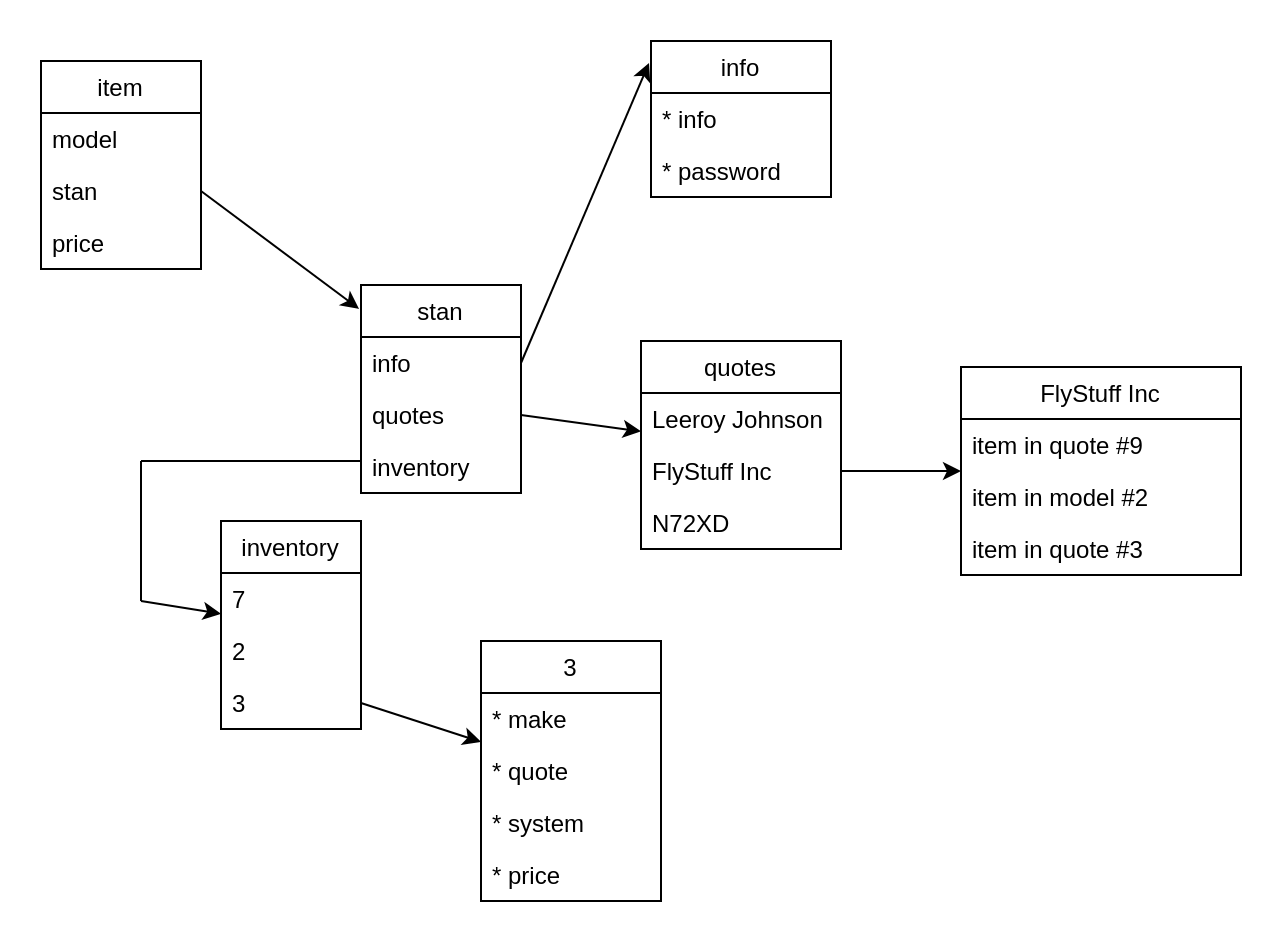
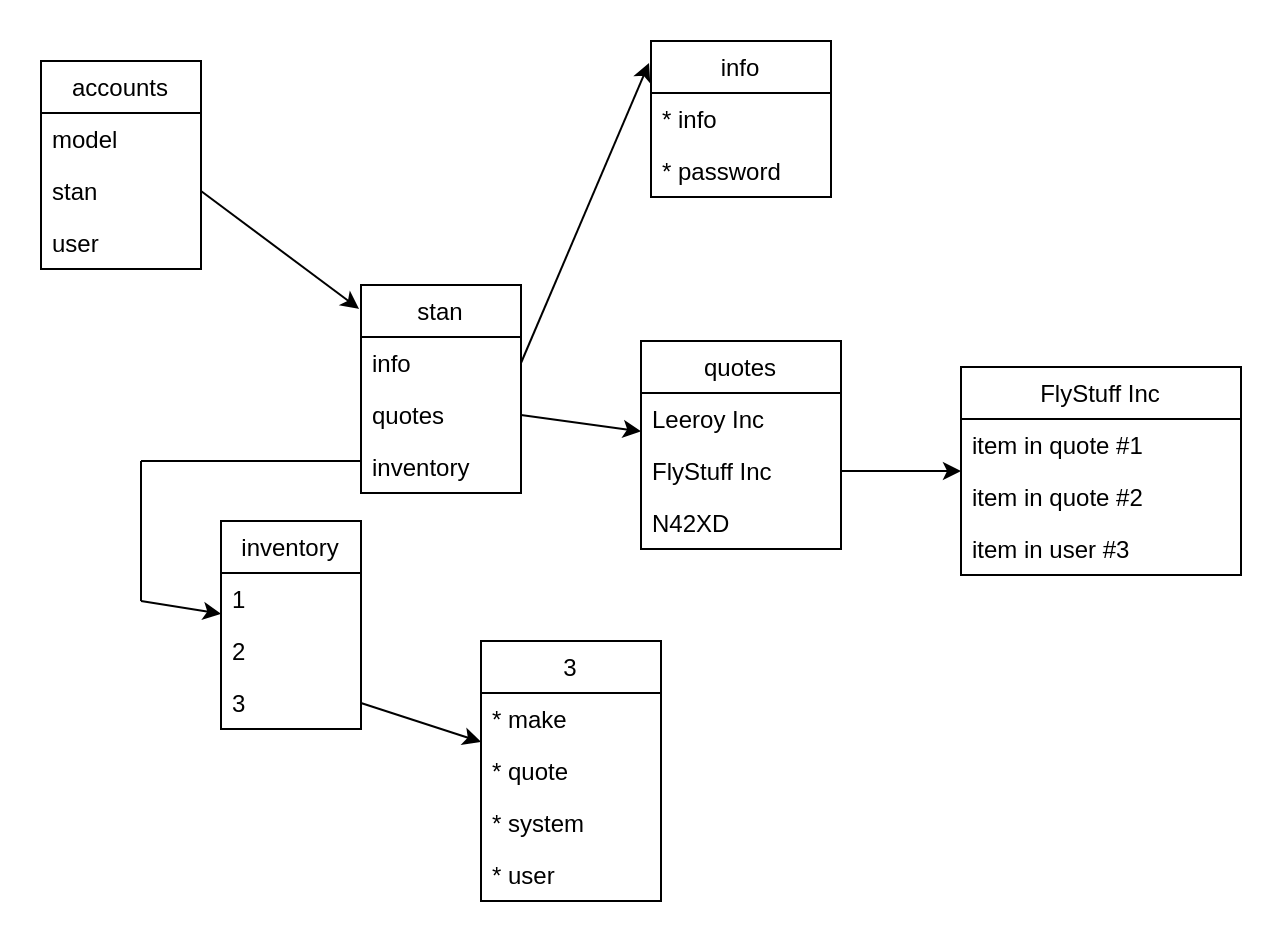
(120, 88) -> (120, 88)
(82, 244) -> (79, 244)
(743, 420) -> (716, 420)
(1064, 446) -> (1064, 446)
(1061, 498) -> (1064, 498)
(686, 524) -> (686, 524)
(1064, 550) -> (1057, 550)
(239, 600) -> (239, 600)
(533, 876) -> (529, 876)
